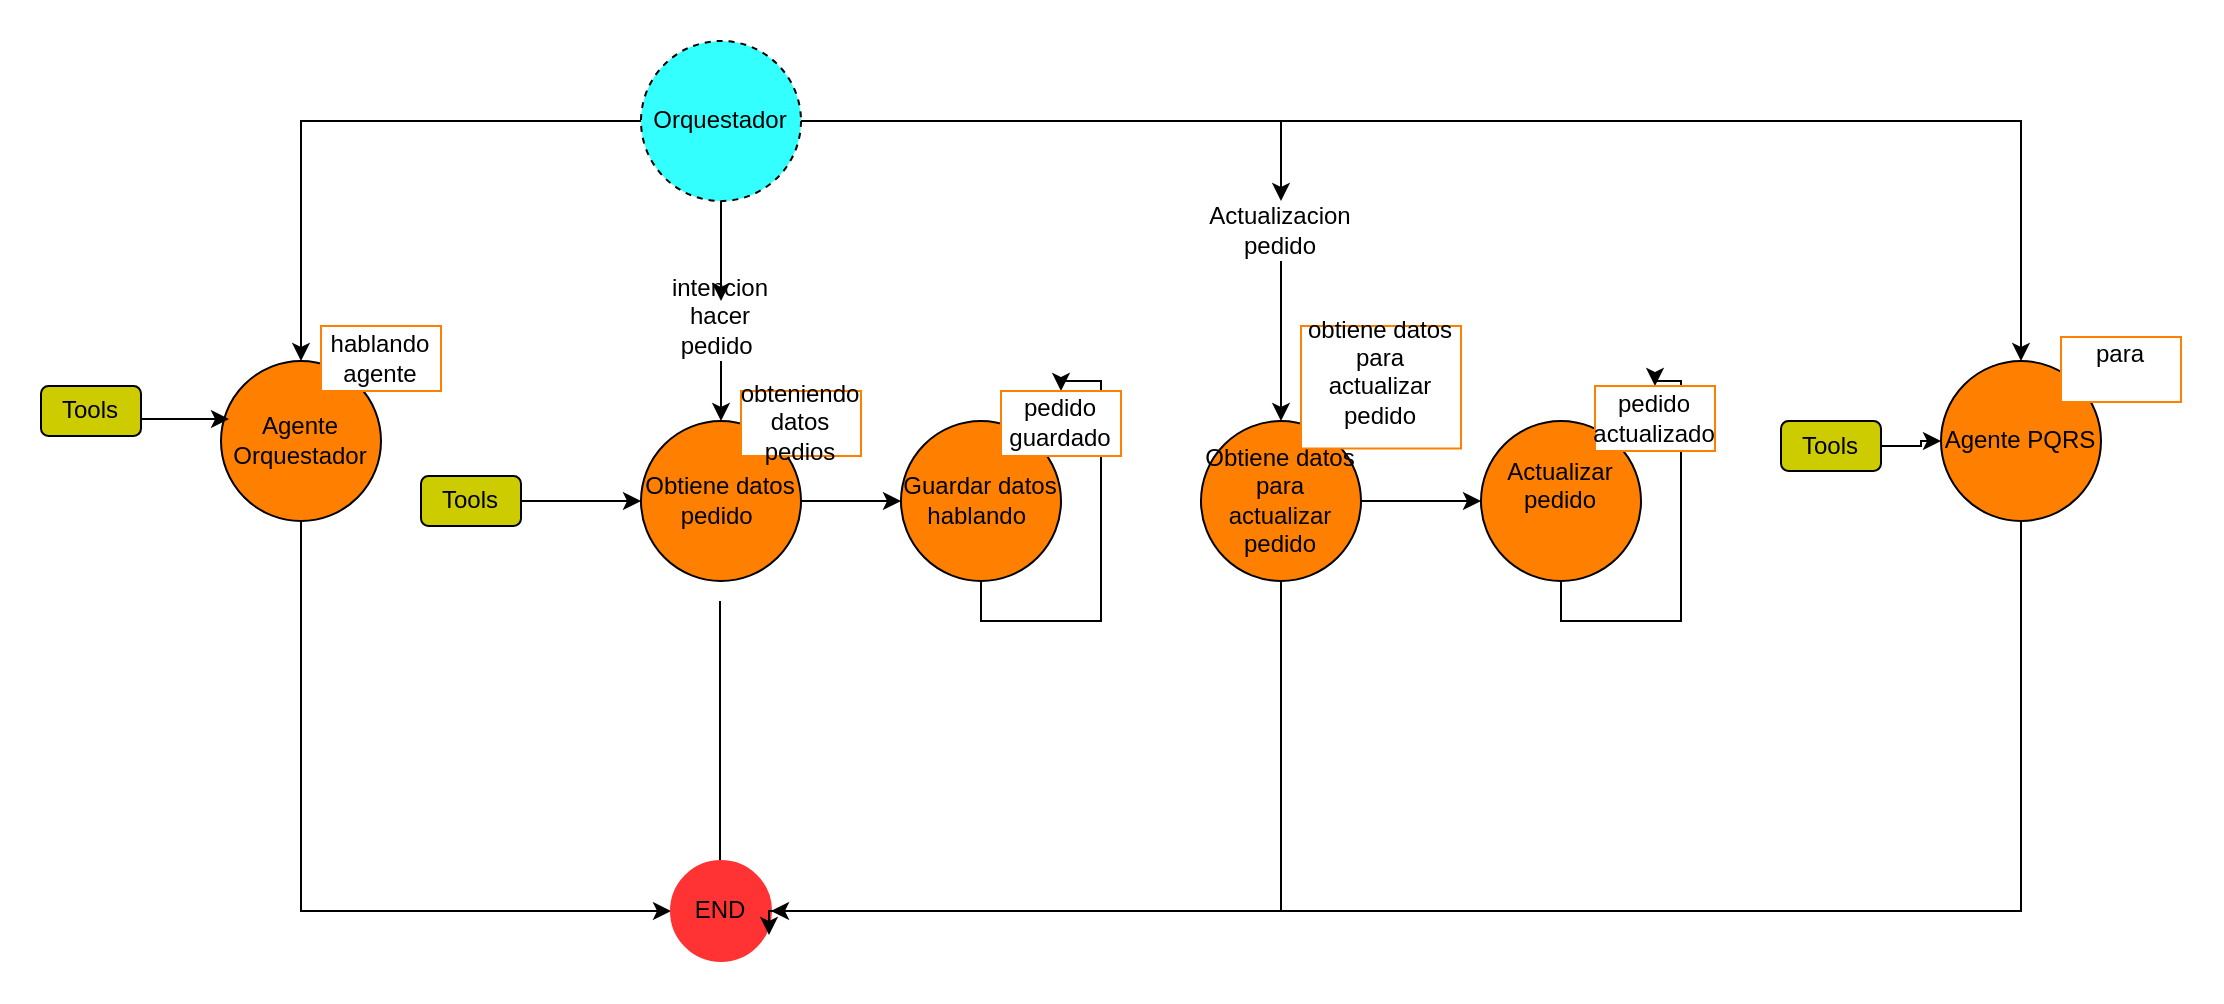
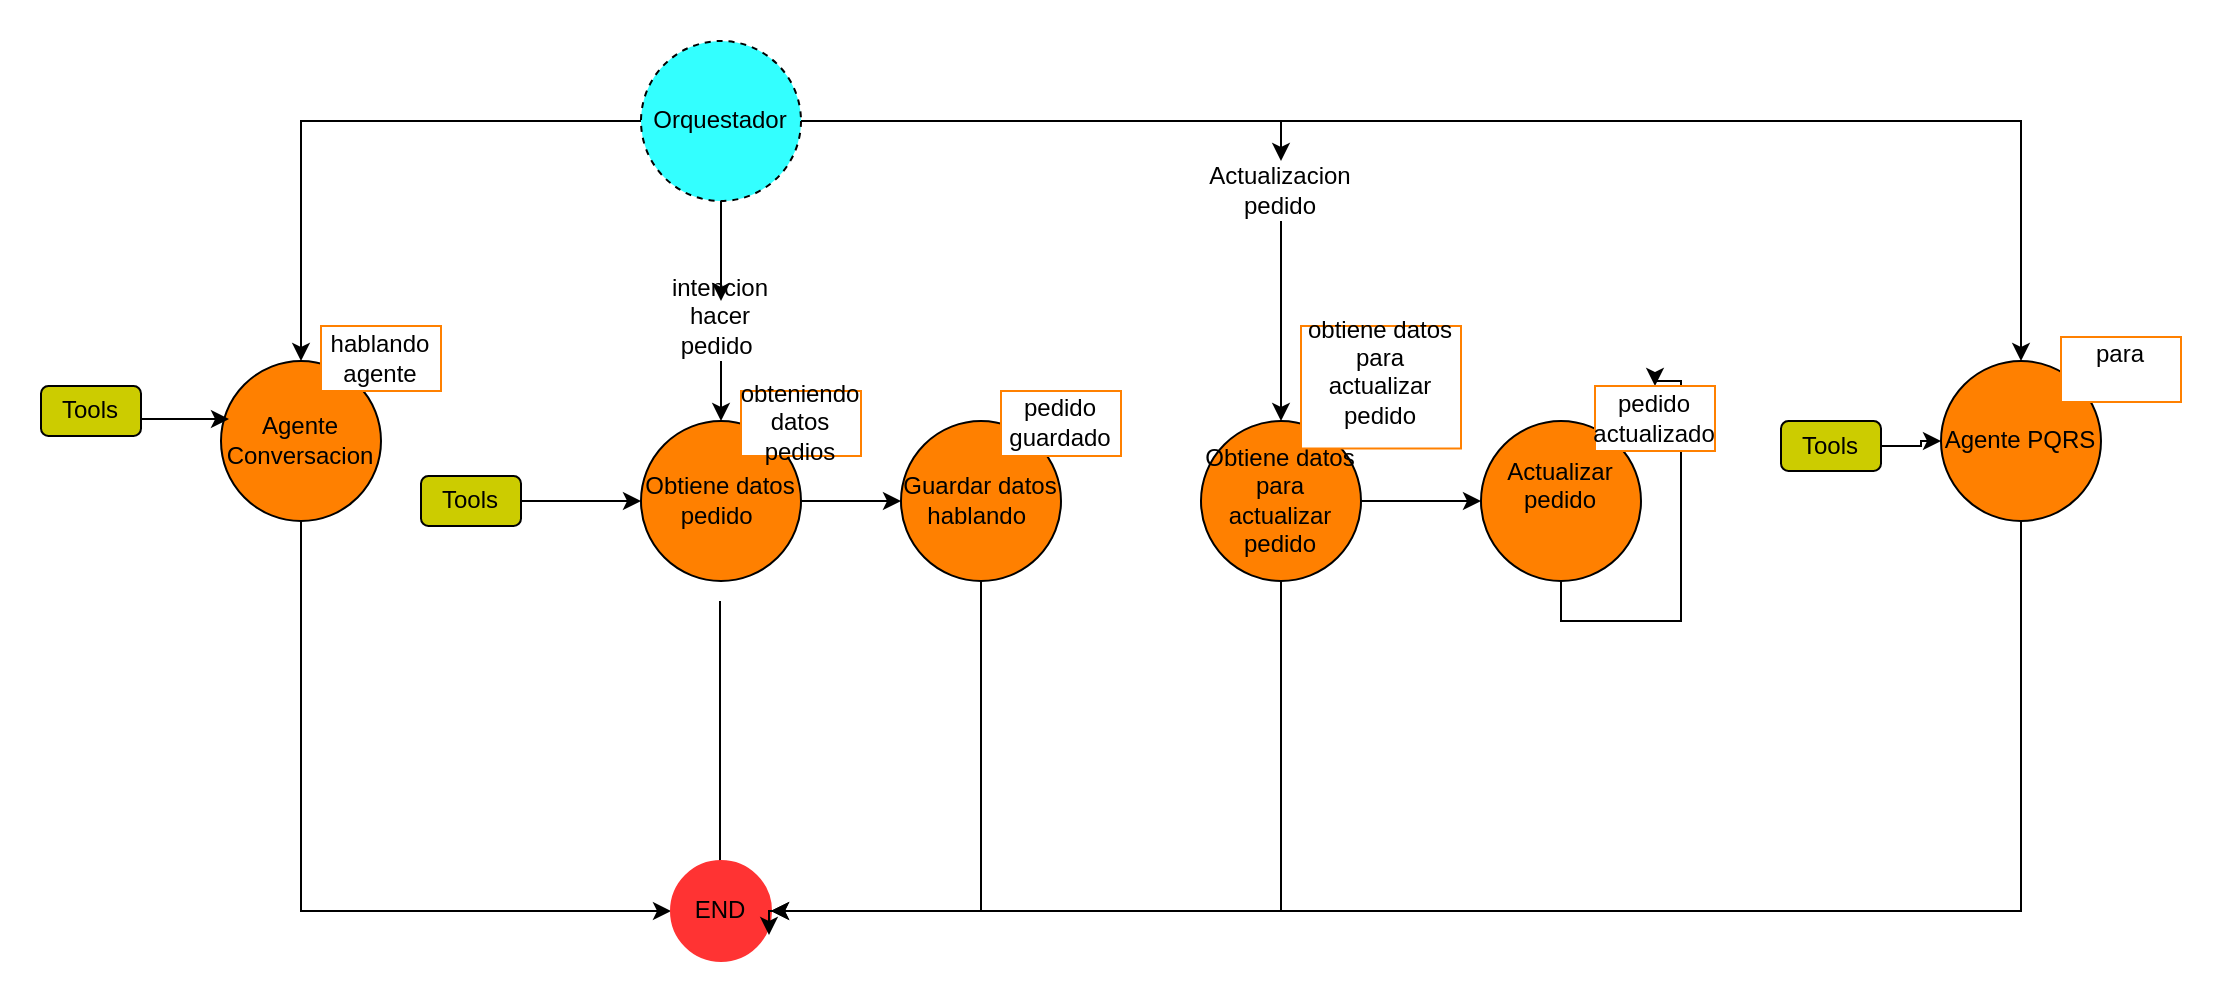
(1281, 231) -> (1281, 191)
(301, 441) -> (301, 441)
(1101, 600) -> (981, 762)
